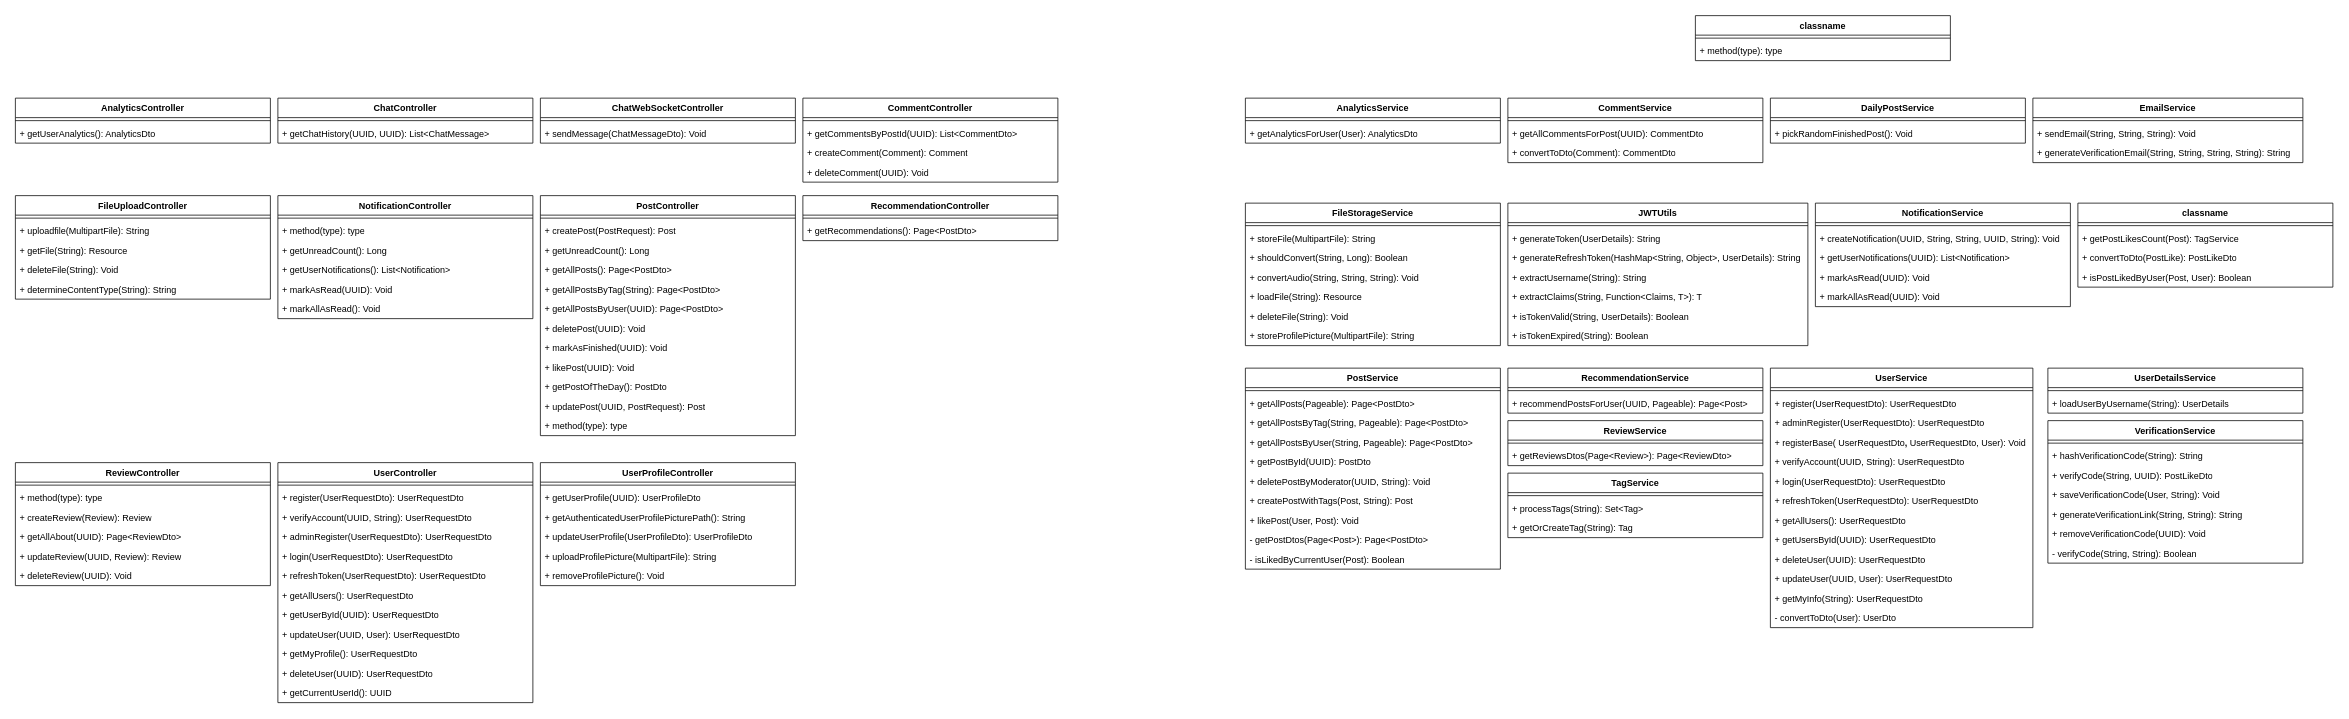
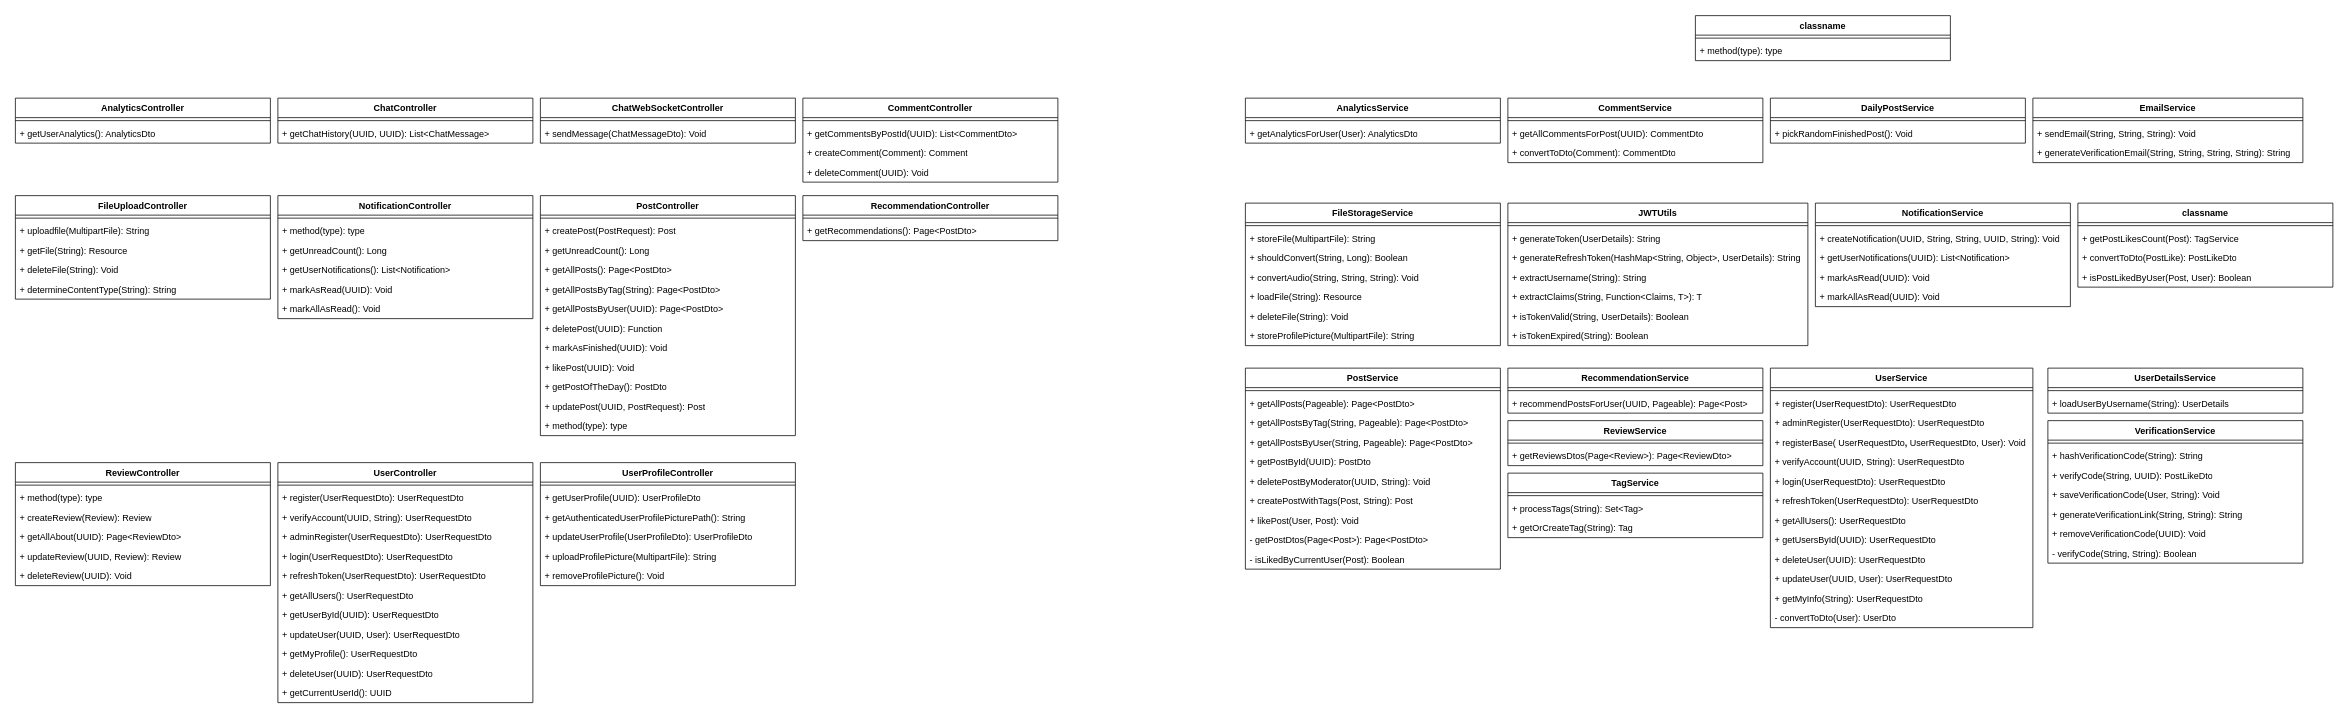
(600, 329) -> (610, 329)
